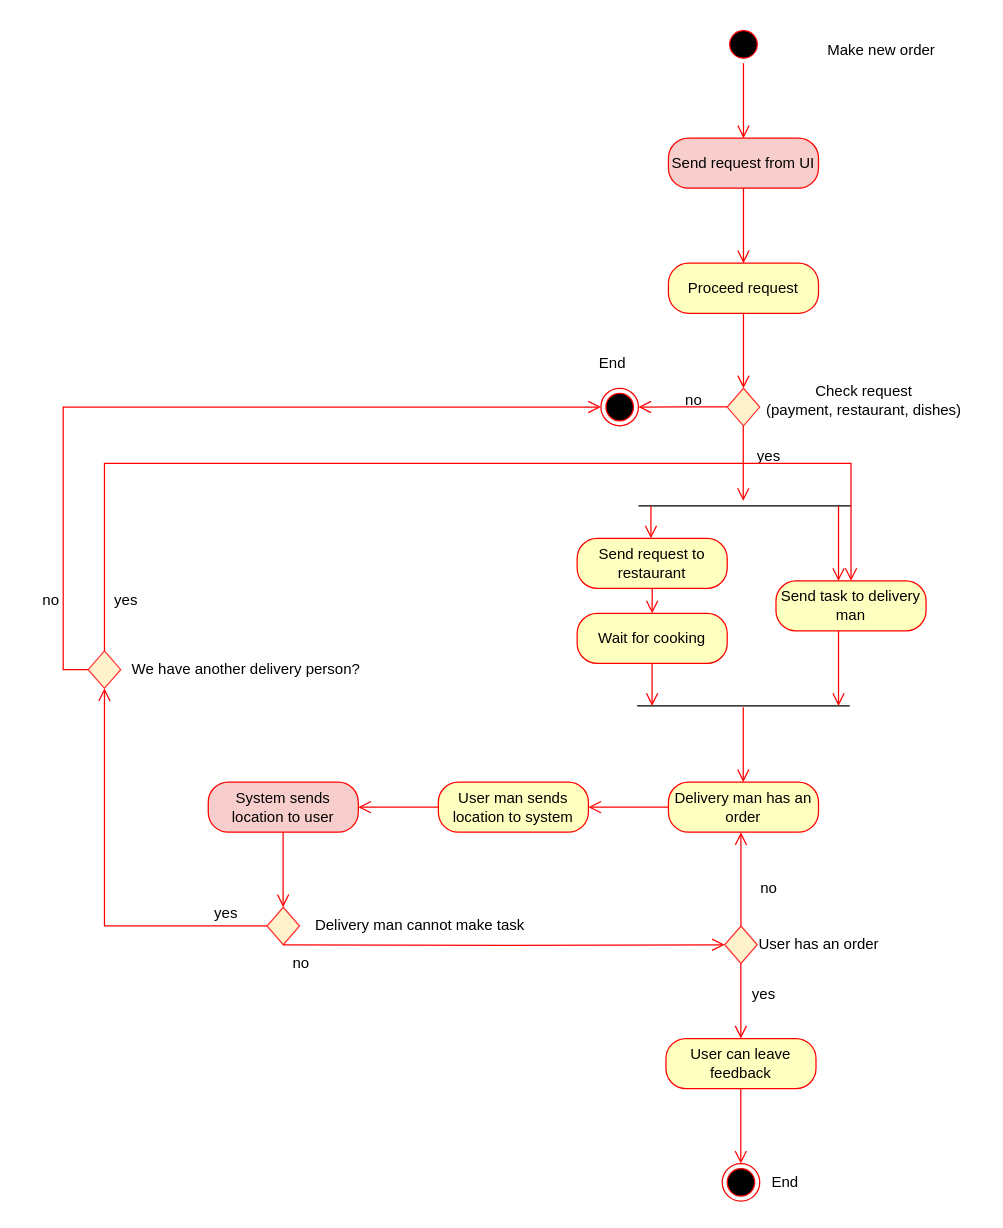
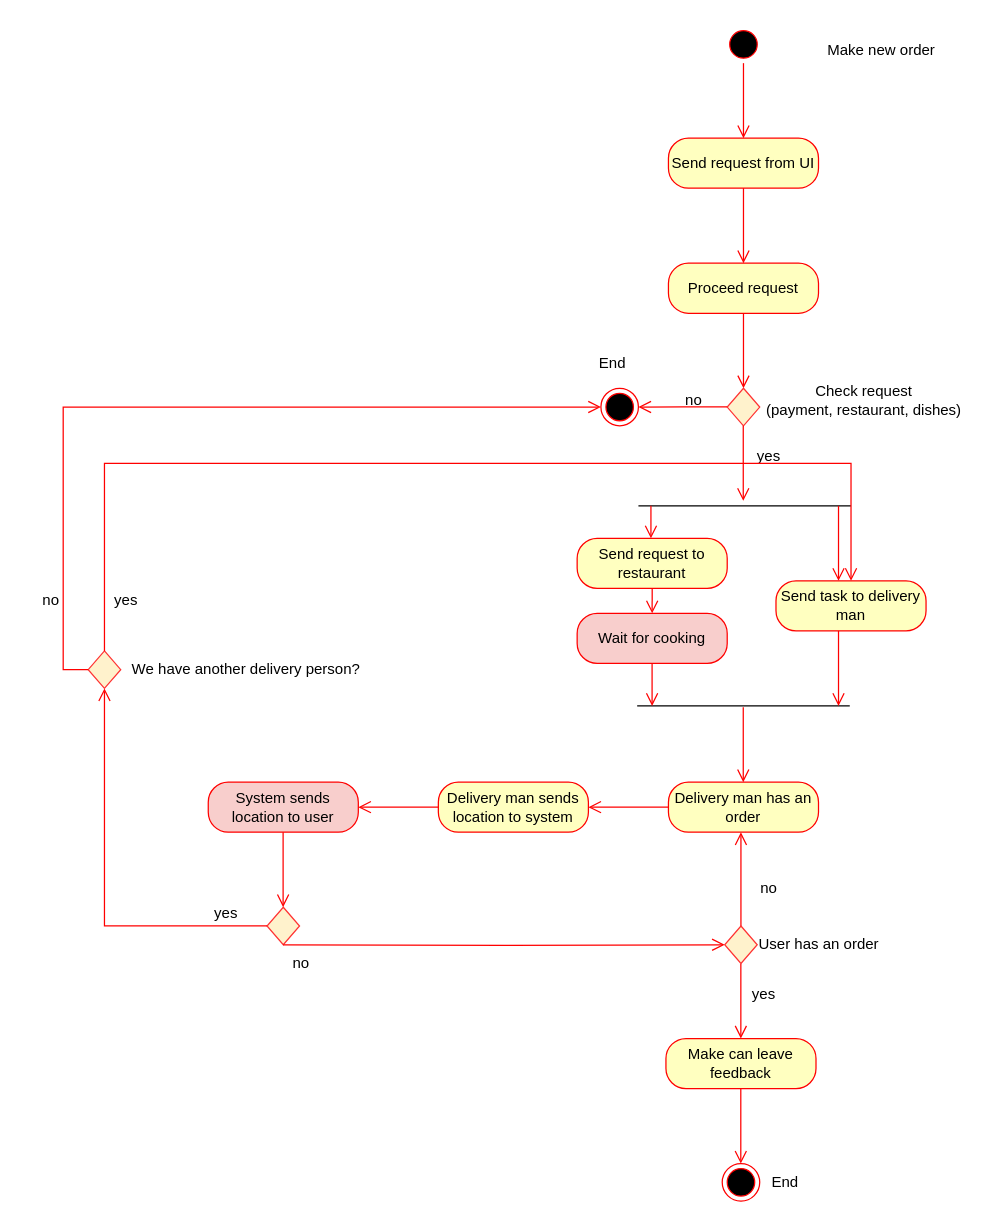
(743, 163) -> (743, 163)
(652, 638) -> (652, 638)
(513, 807) -> (513, 807)
(419, 926) -> none
(741, 1063) -> (741, 1063)
